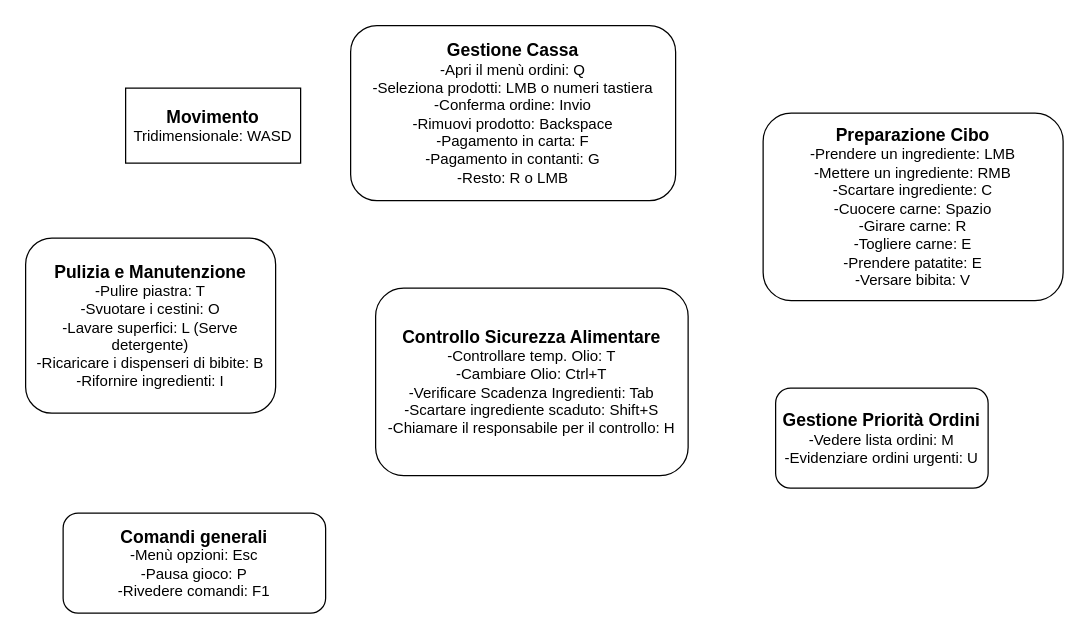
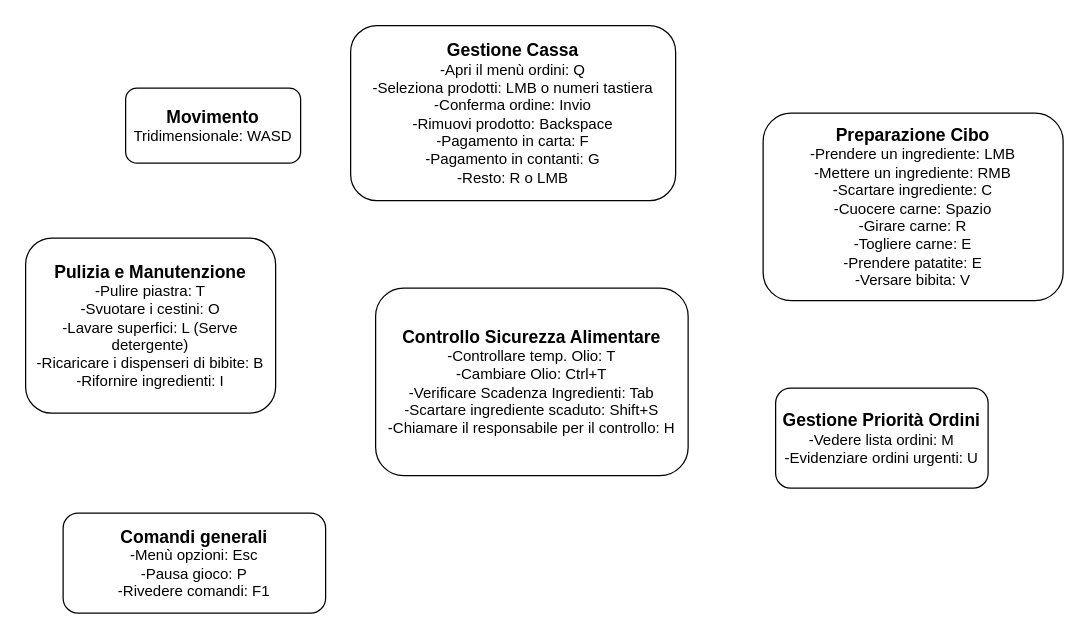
(213, 126) -> (213, 126)
